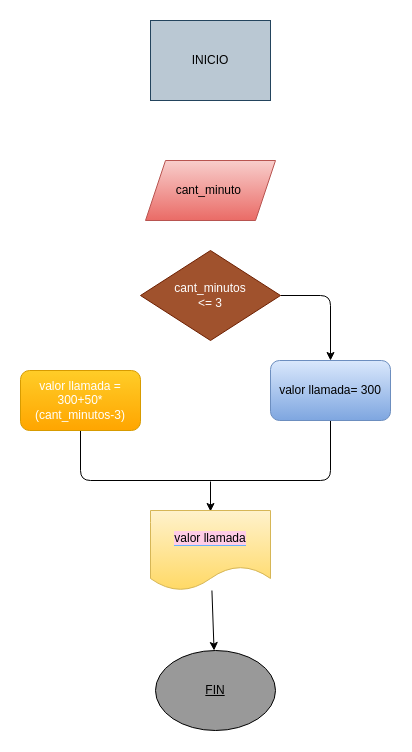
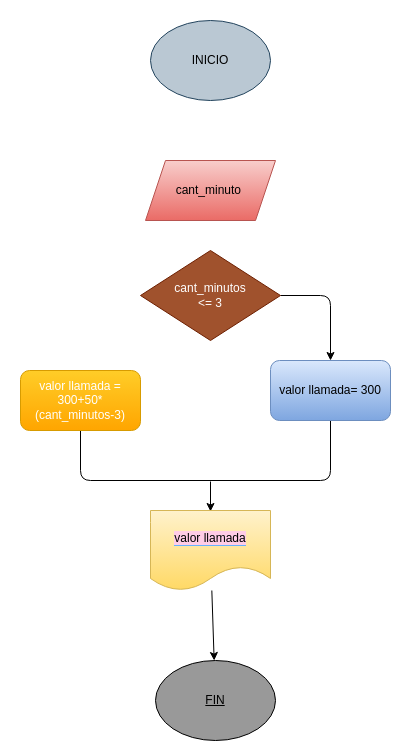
(211, 61) -> (211, 61)
(216, 691) -> (216, 701)
